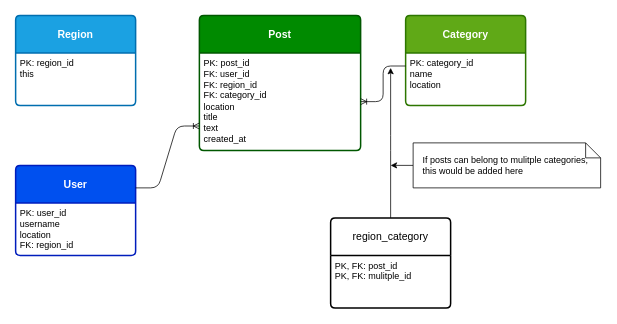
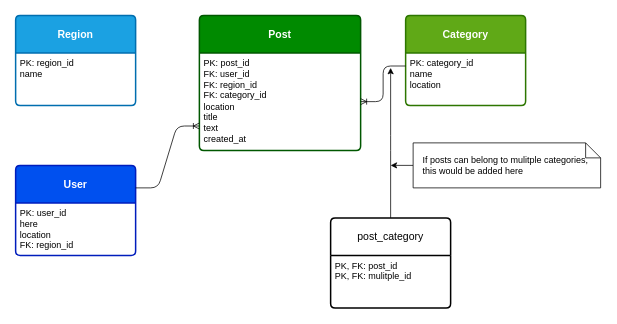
(48, 69) -> (48, 69)
(48, 230) -> (48, 230)
(390, 237) -> (390, 237)
